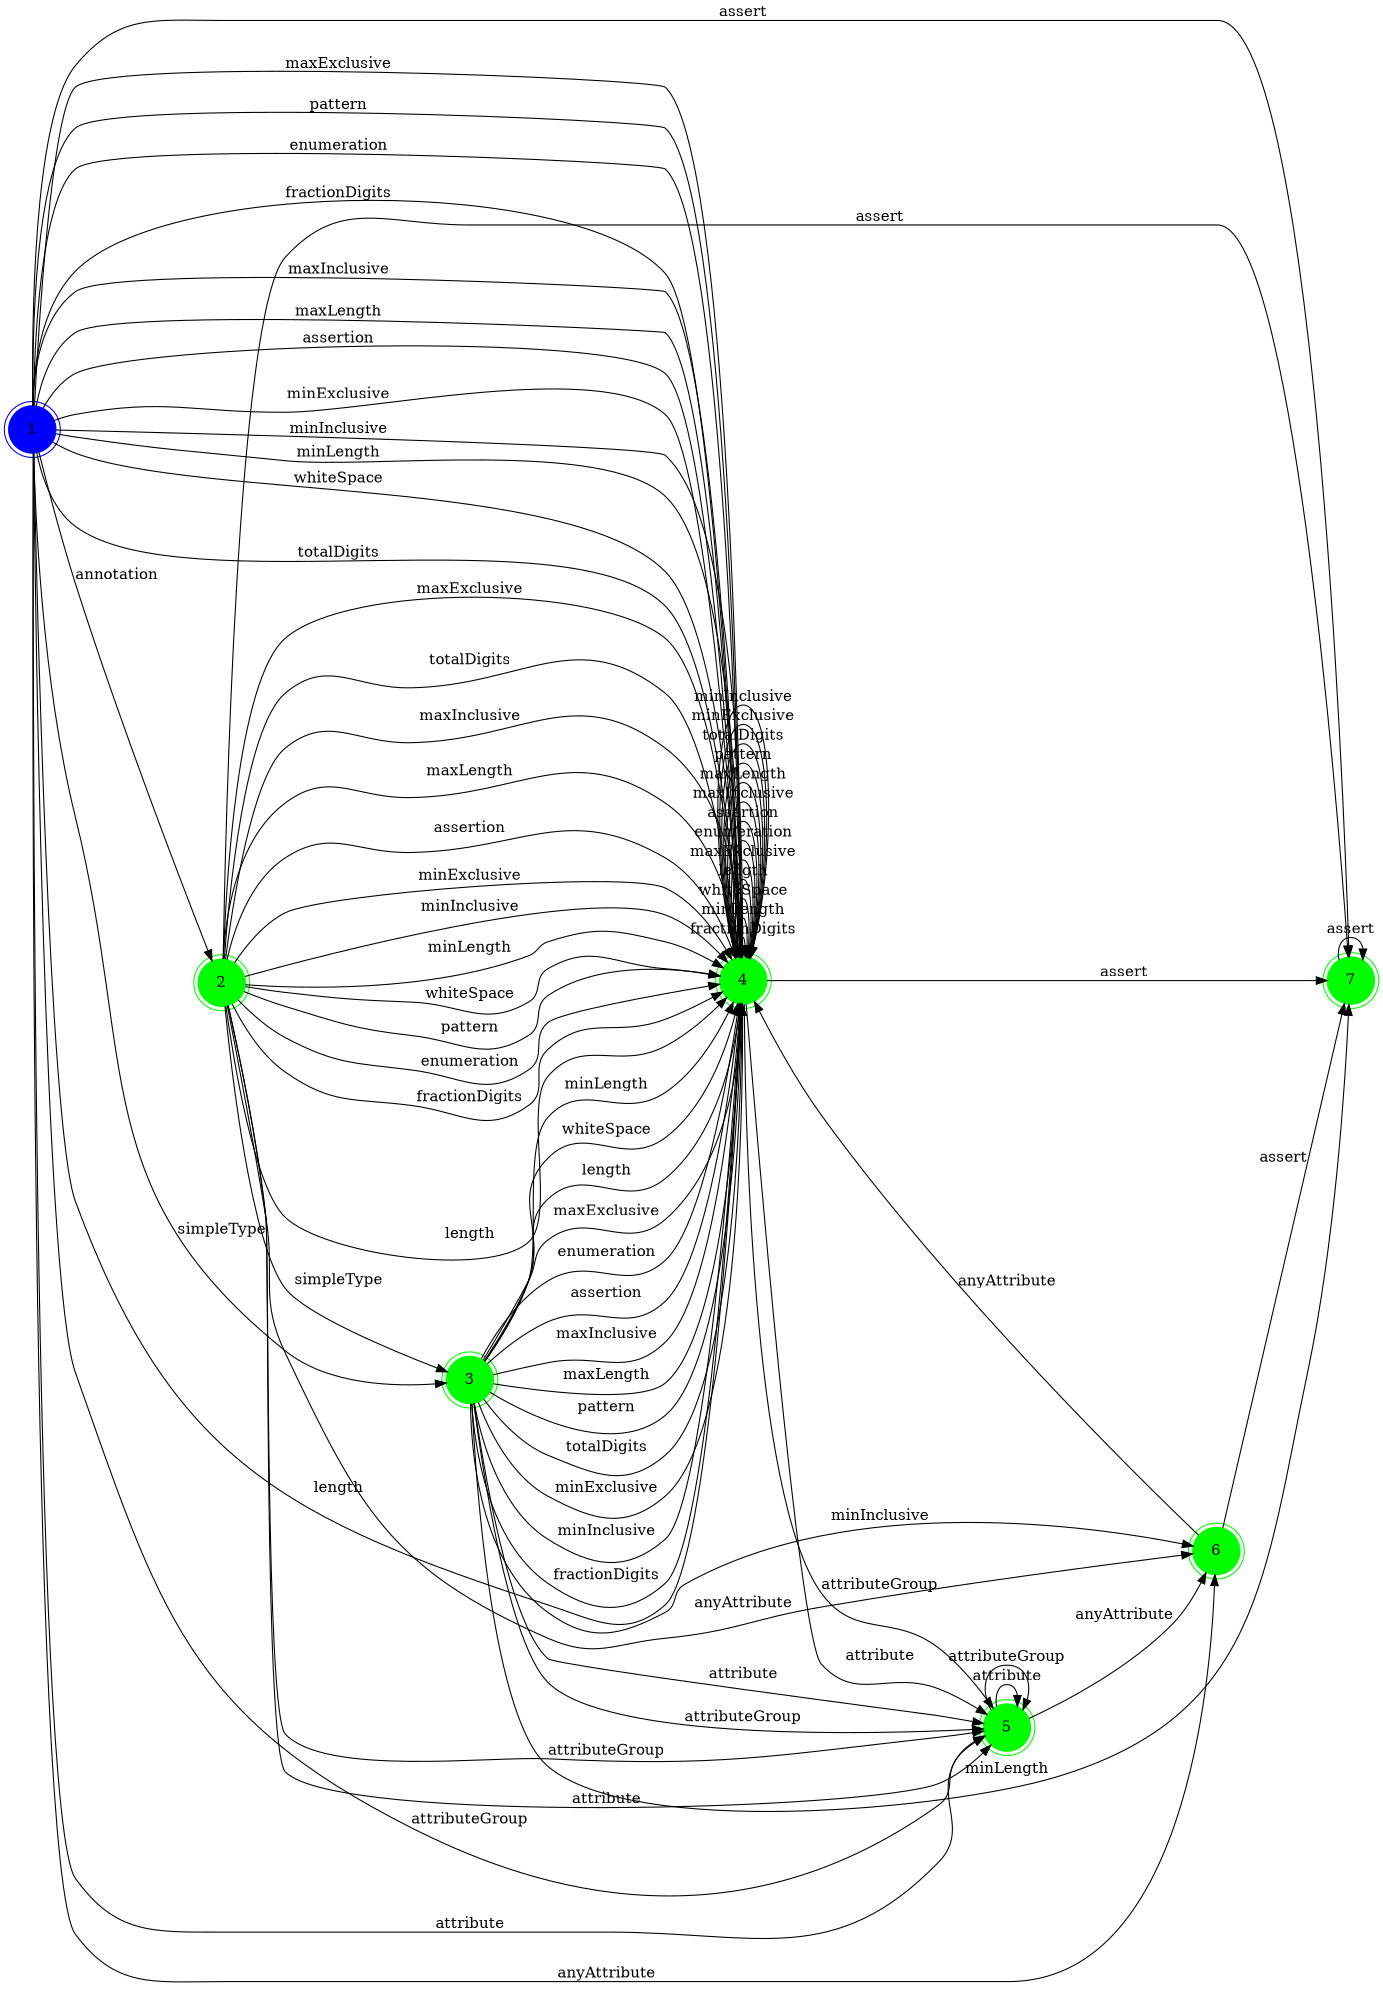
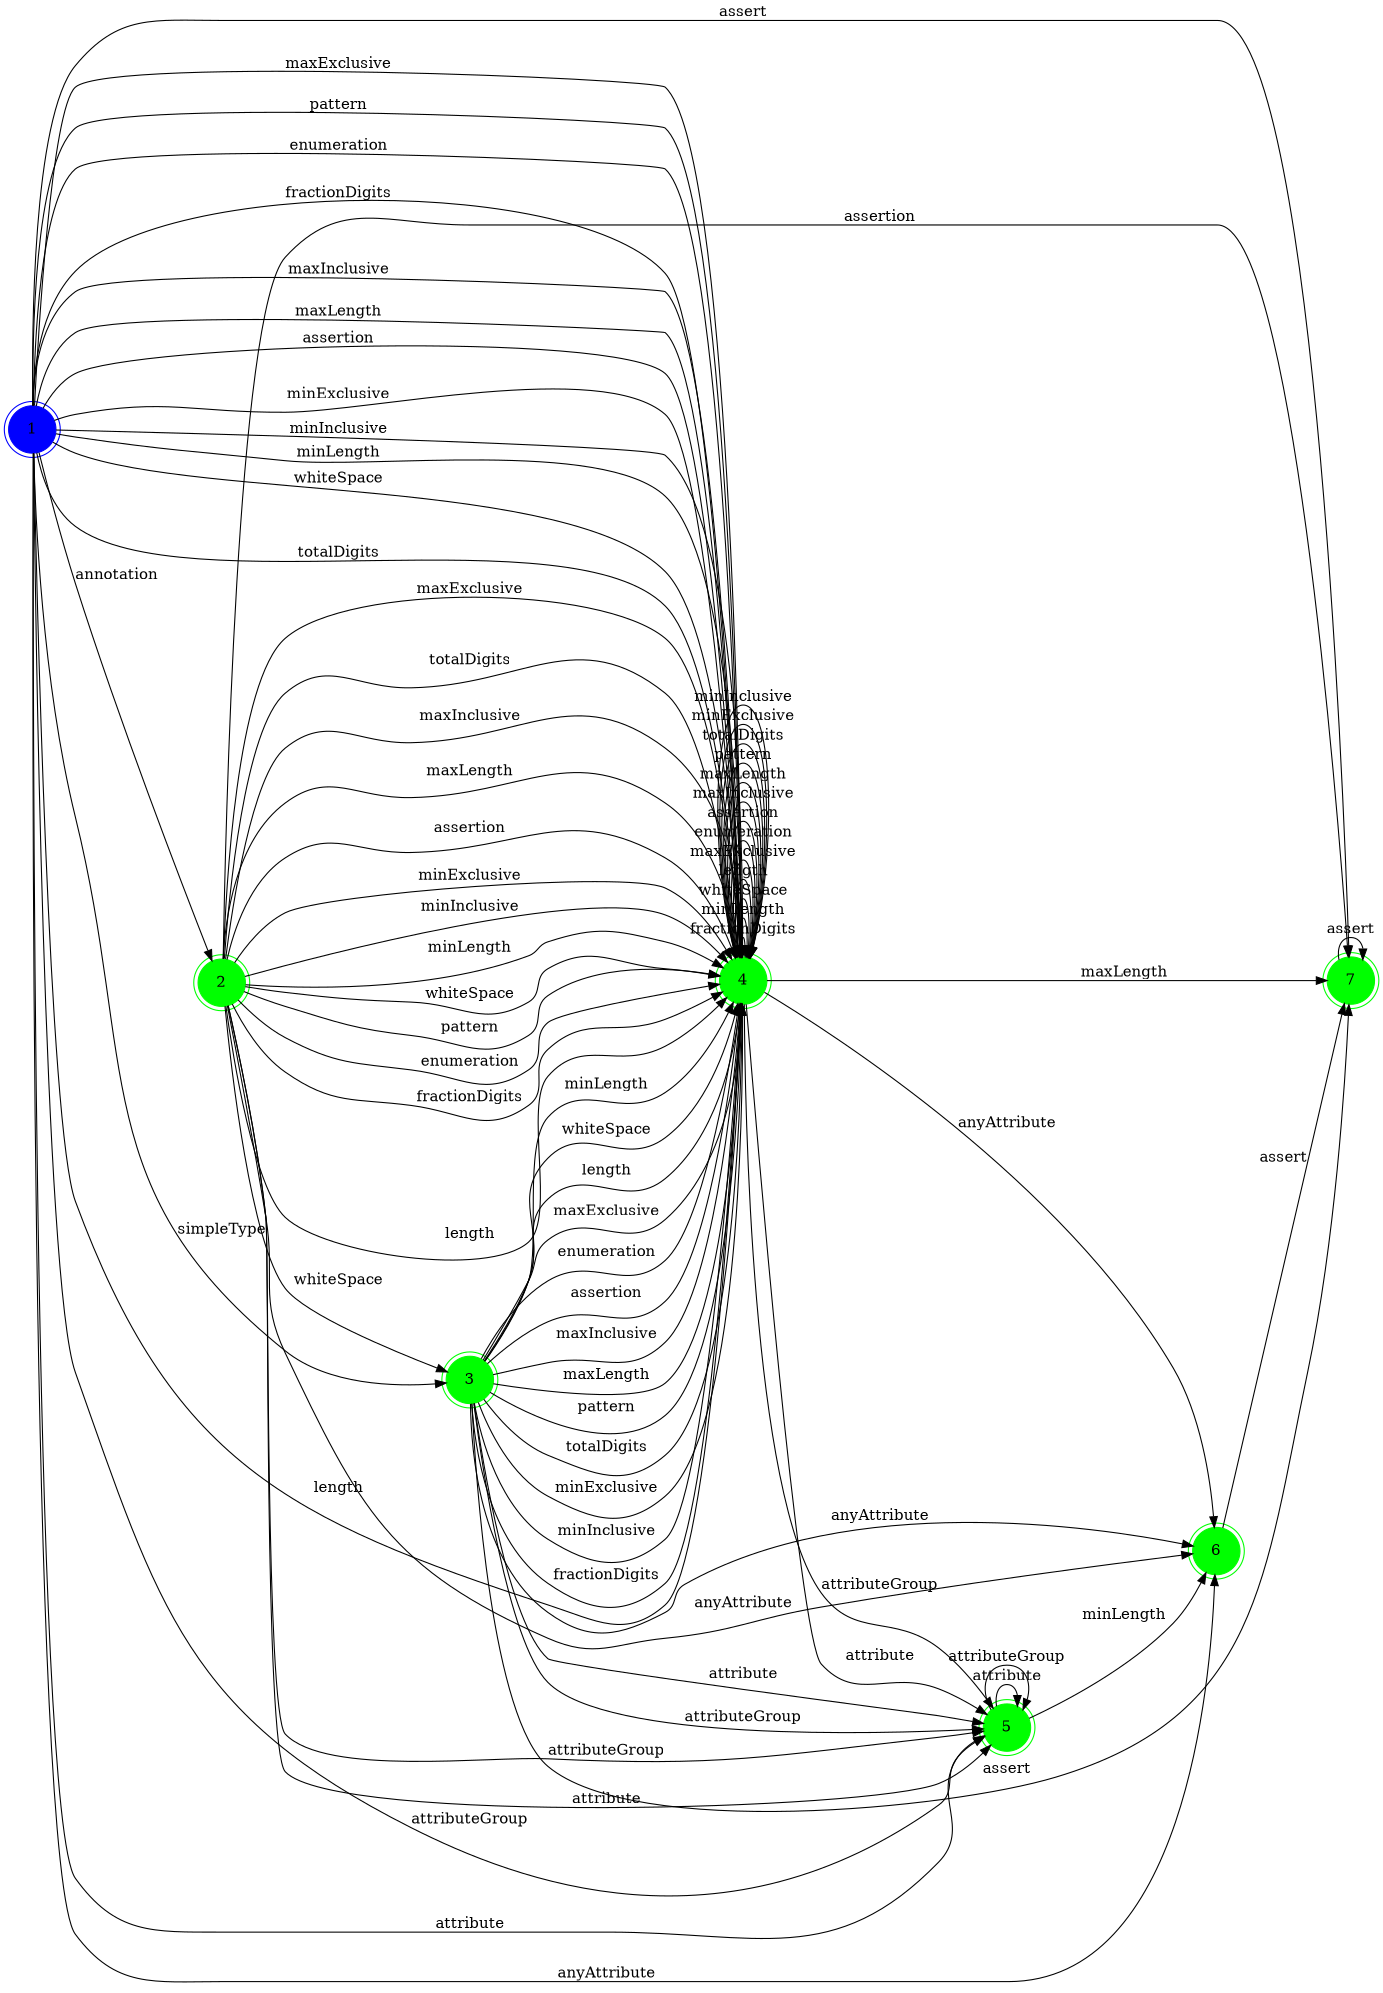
(880, 217) -> (880, 217)
(1124, 972) -> (1124, 972)
(339, 1280) -> (339, 1280)
(961, 1287) -> (1047, 1210)
(880, 1516) -> (880, 1516)
(1124, 1615) -> (1124, 1615)
(1007, 1769) -> (1007, 1769)
